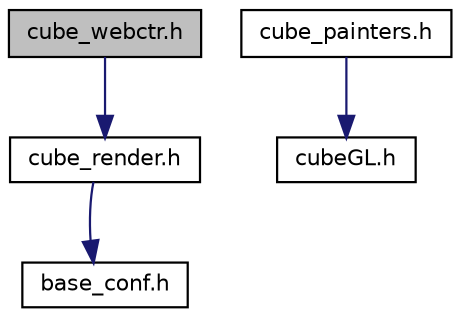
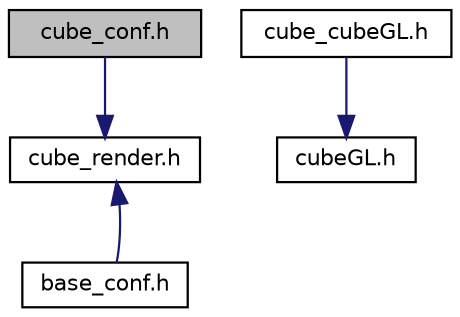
(105, 34) -> (105, 34)
(346, 34) -> (346, 34)
(90, 211) -> (120, 234)
